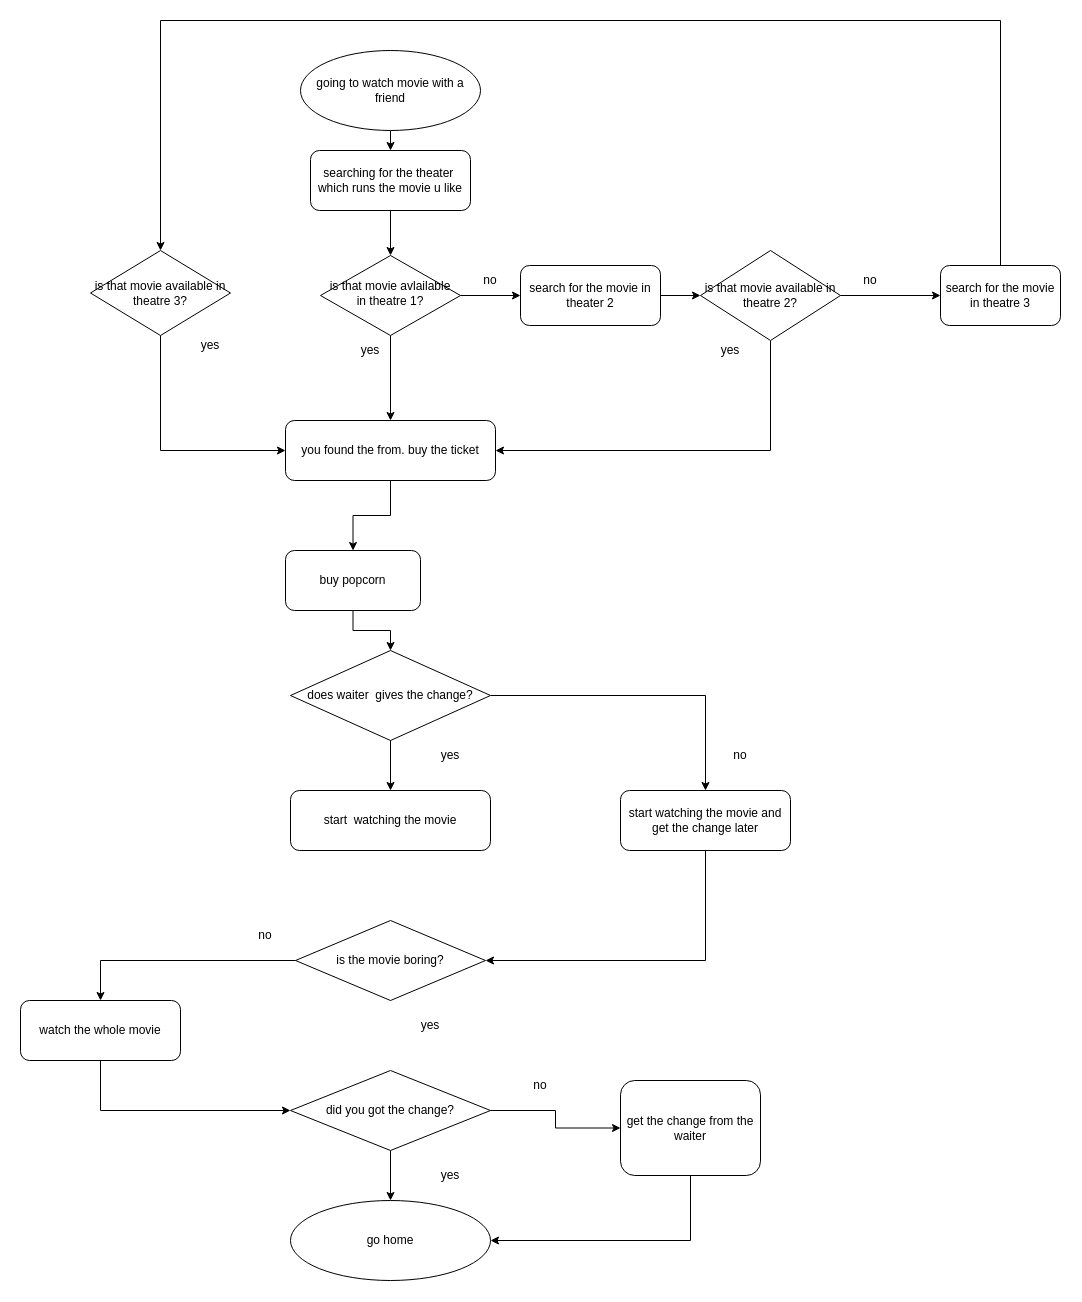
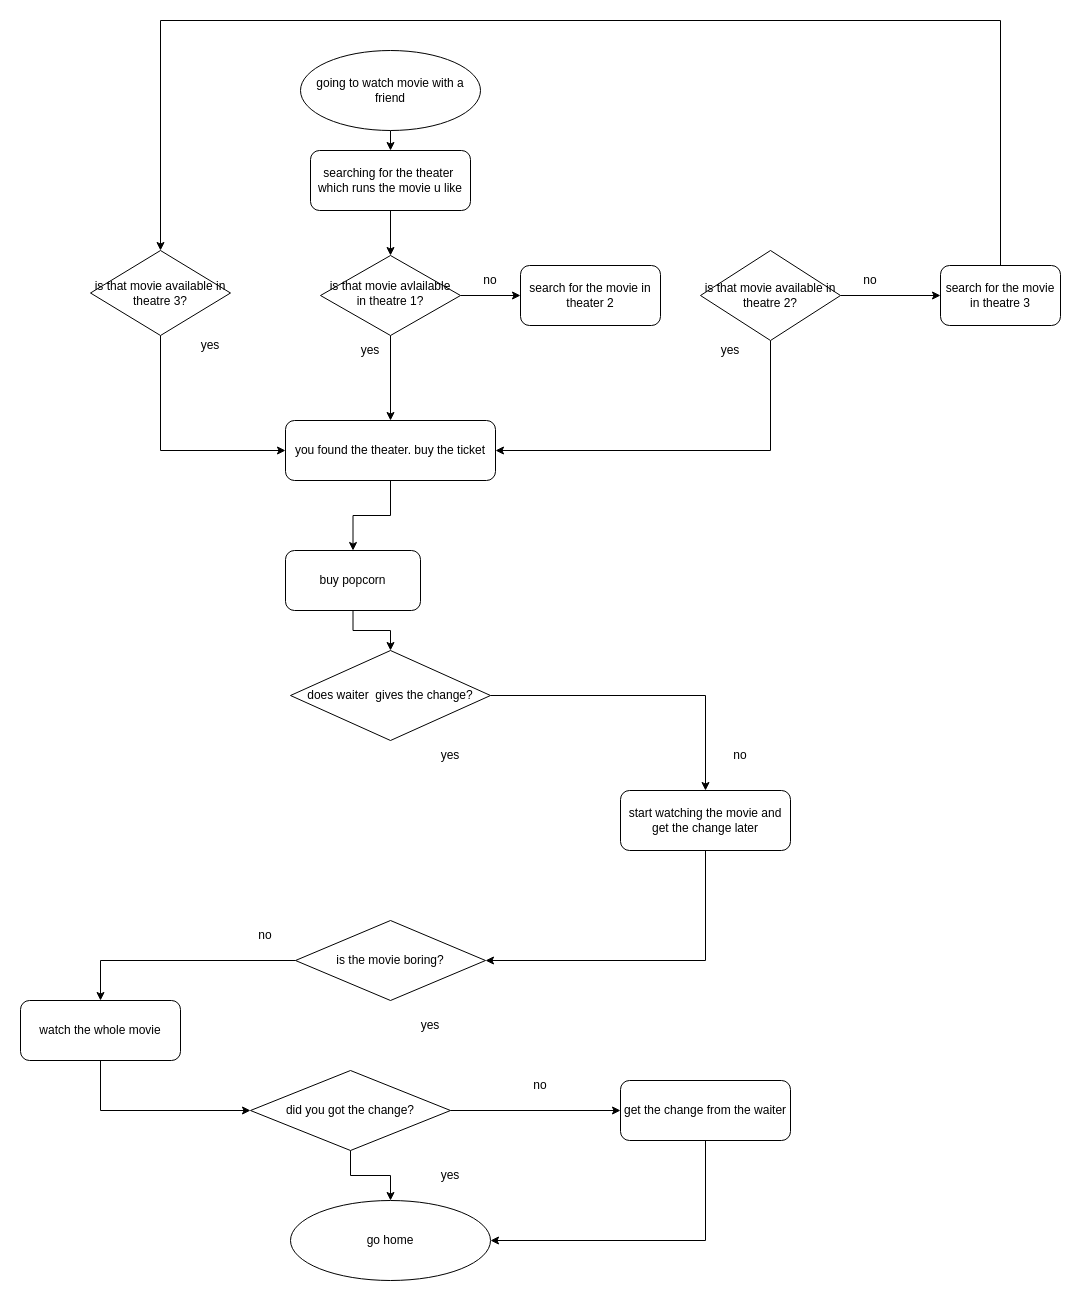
(677, 296) -> none
(391, 451) -> (391, 451)
(391, 762) -> none
(391, 821) -> none
(391, 1111) -> (351, 1111)
(691, 1128) -> (706, 1111)
